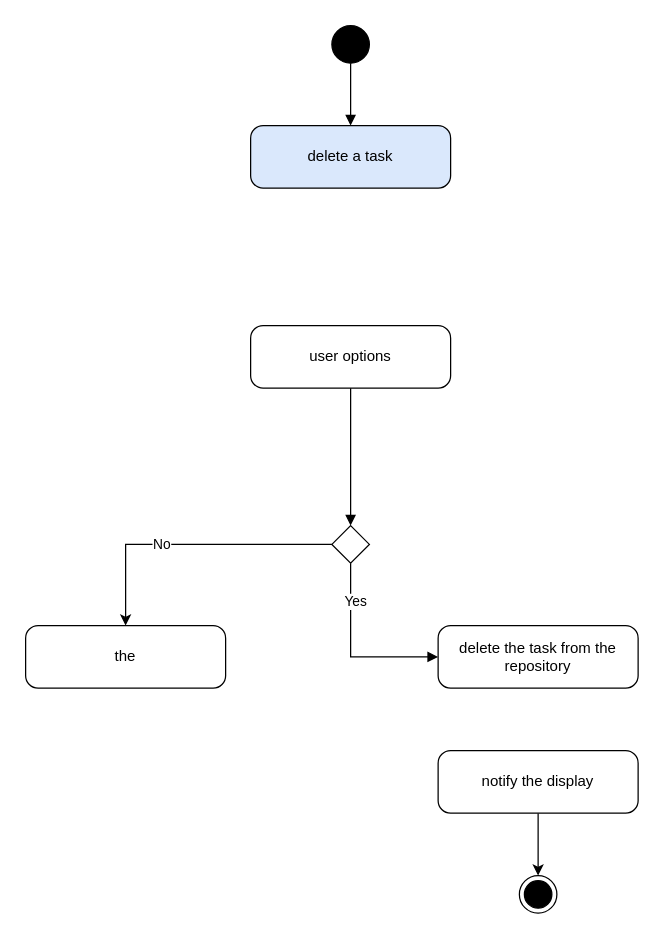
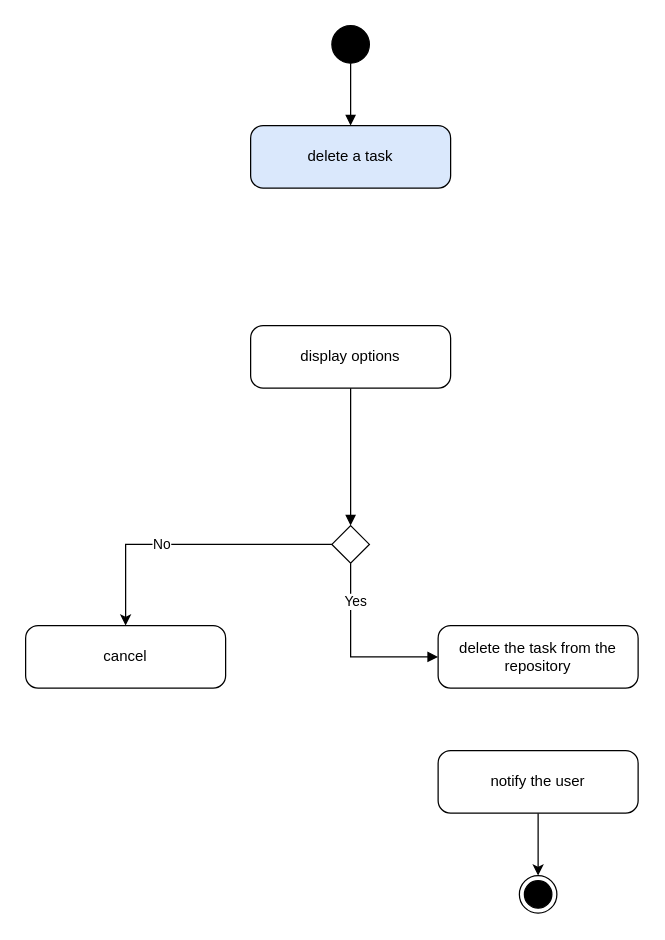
(351, 357) -> (351, 357)
(126, 657) -> (126, 657)
(538, 782) -> (538, 782)
